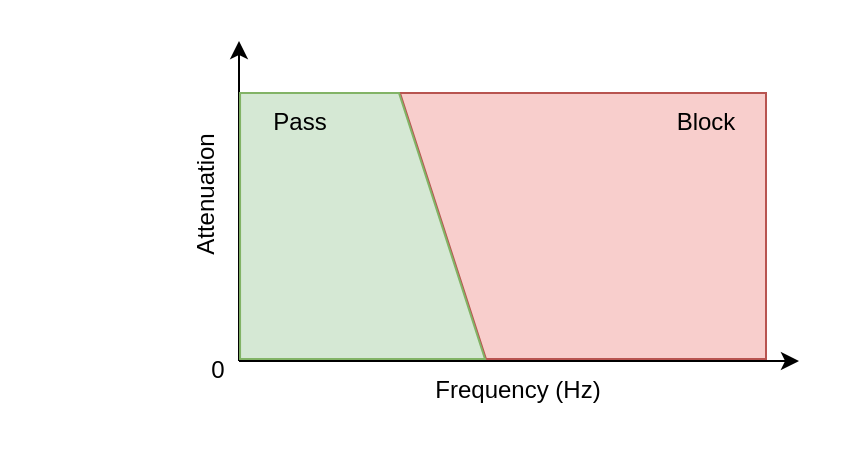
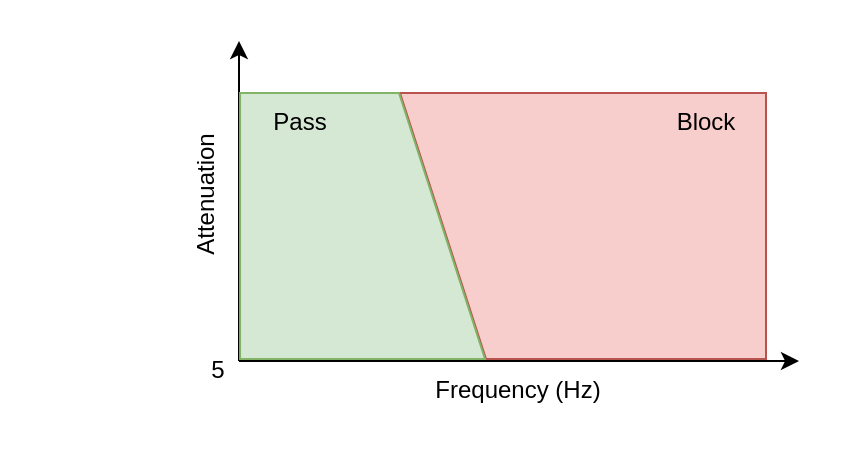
(219, 371) -> (219, 371)
